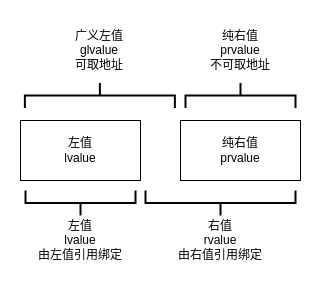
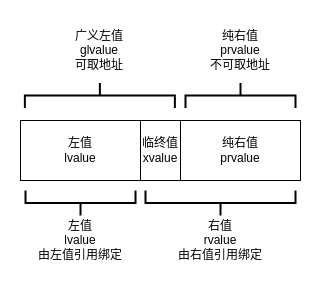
none -> (161, 151)
